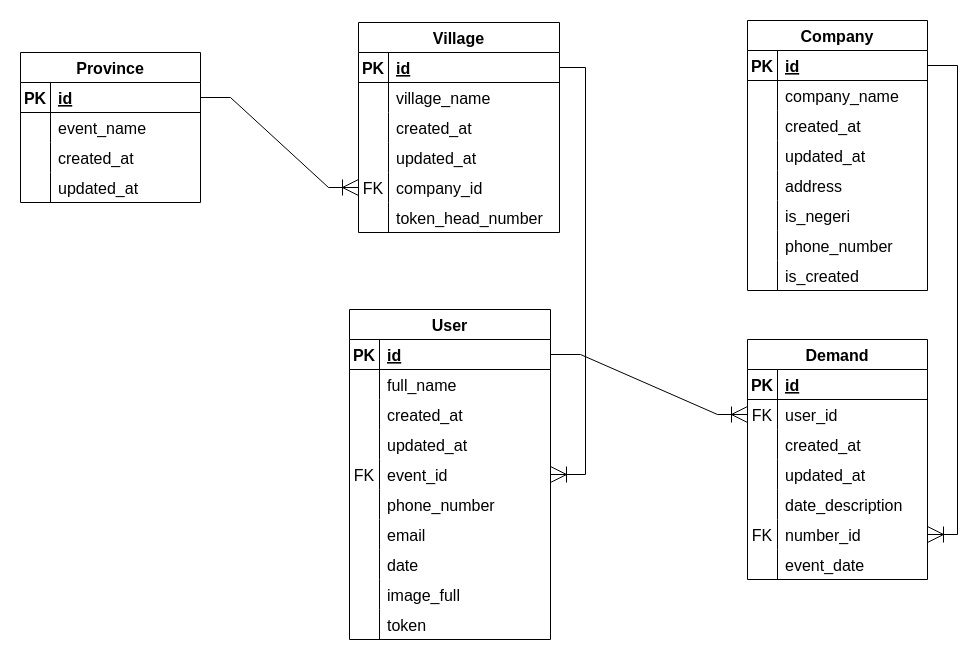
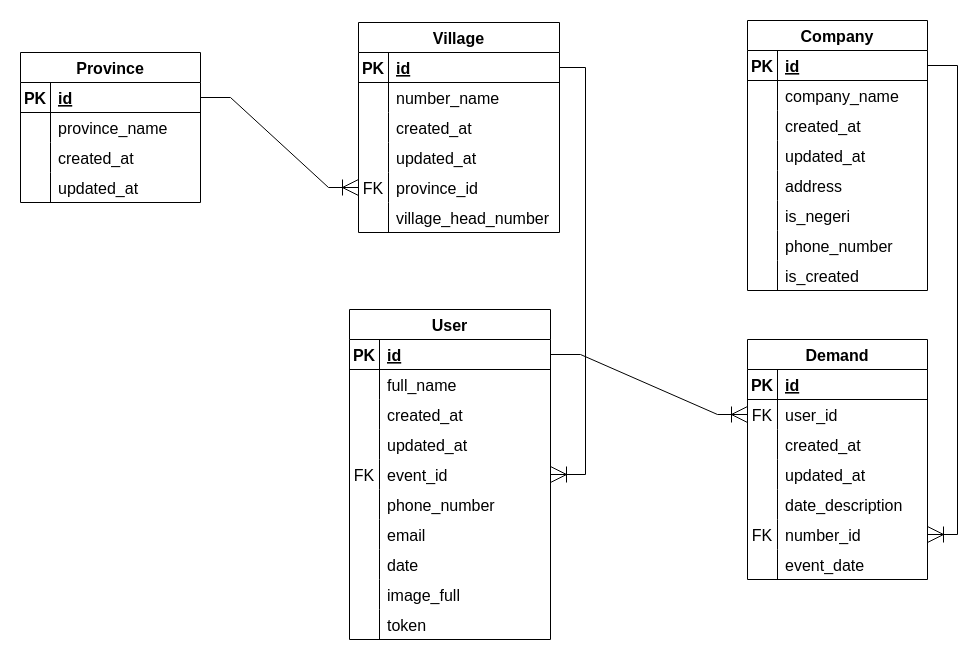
(444, 99) -> (445, 99)
(103, 129) -> (114, 129)
(439, 189) -> (441, 189)
(472, 219) -> (475, 219)
